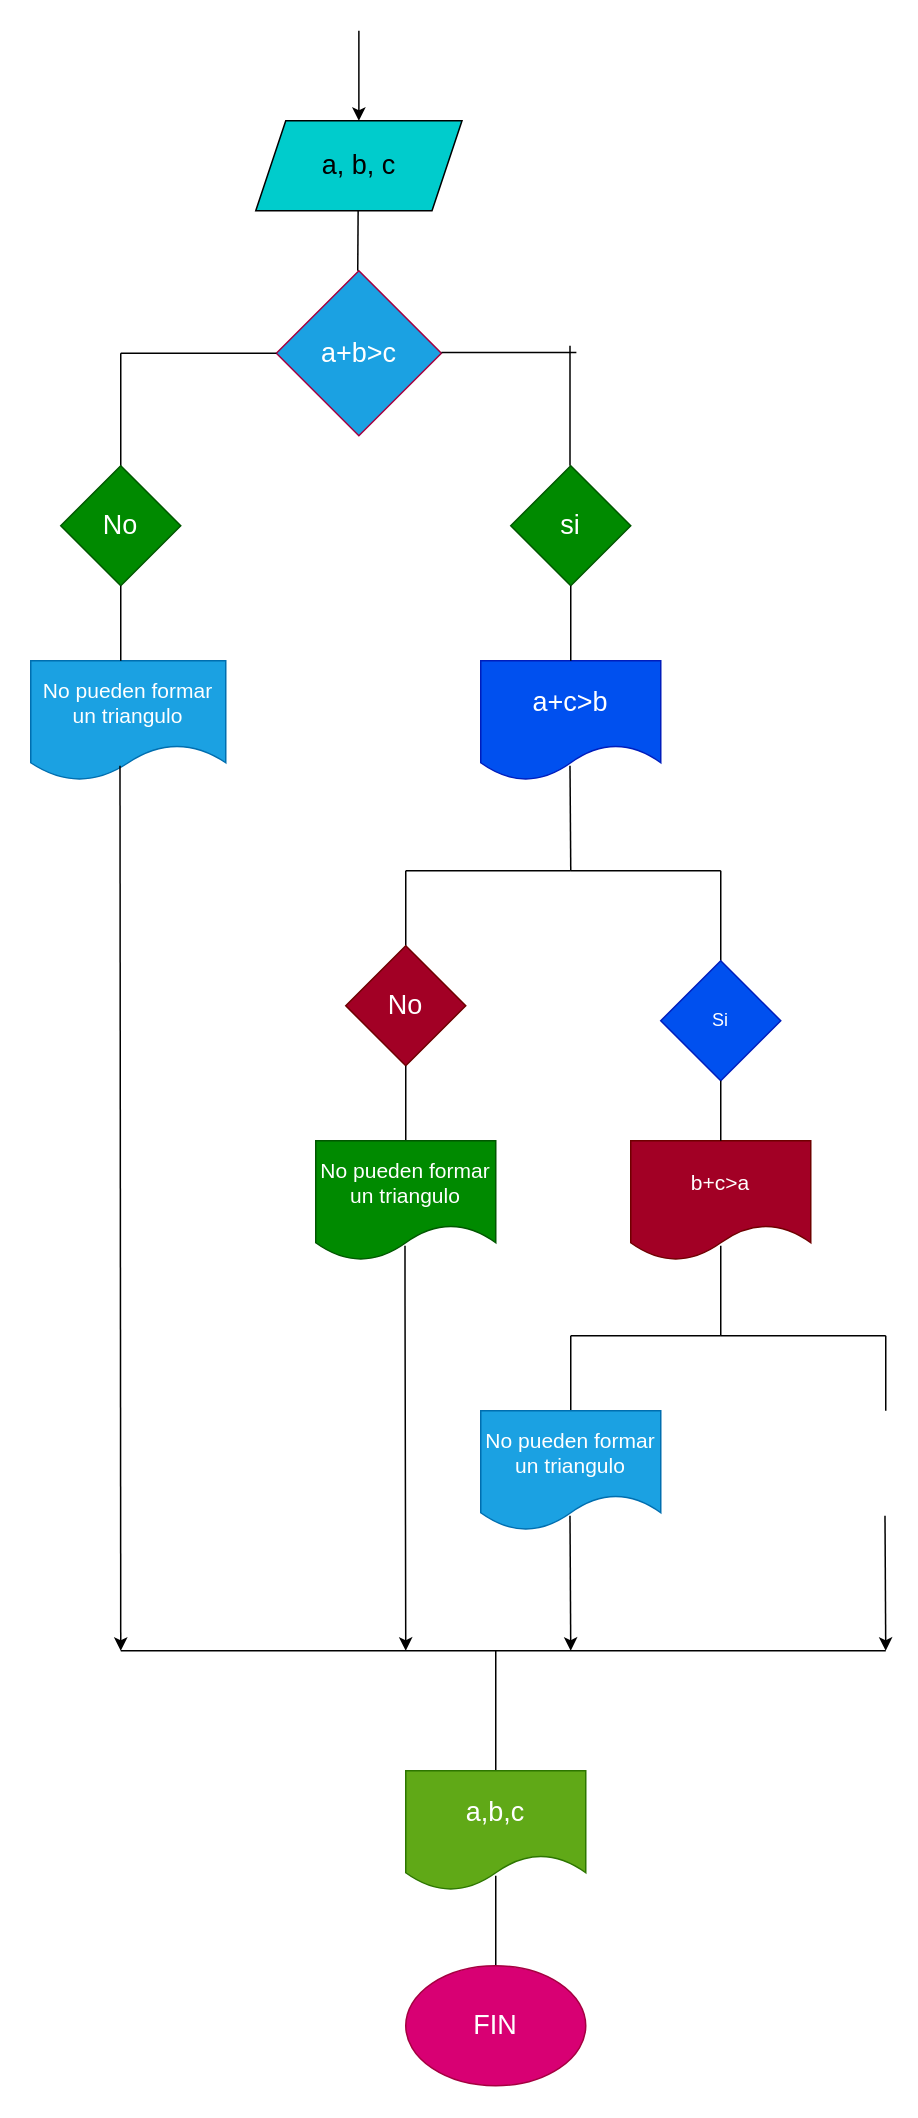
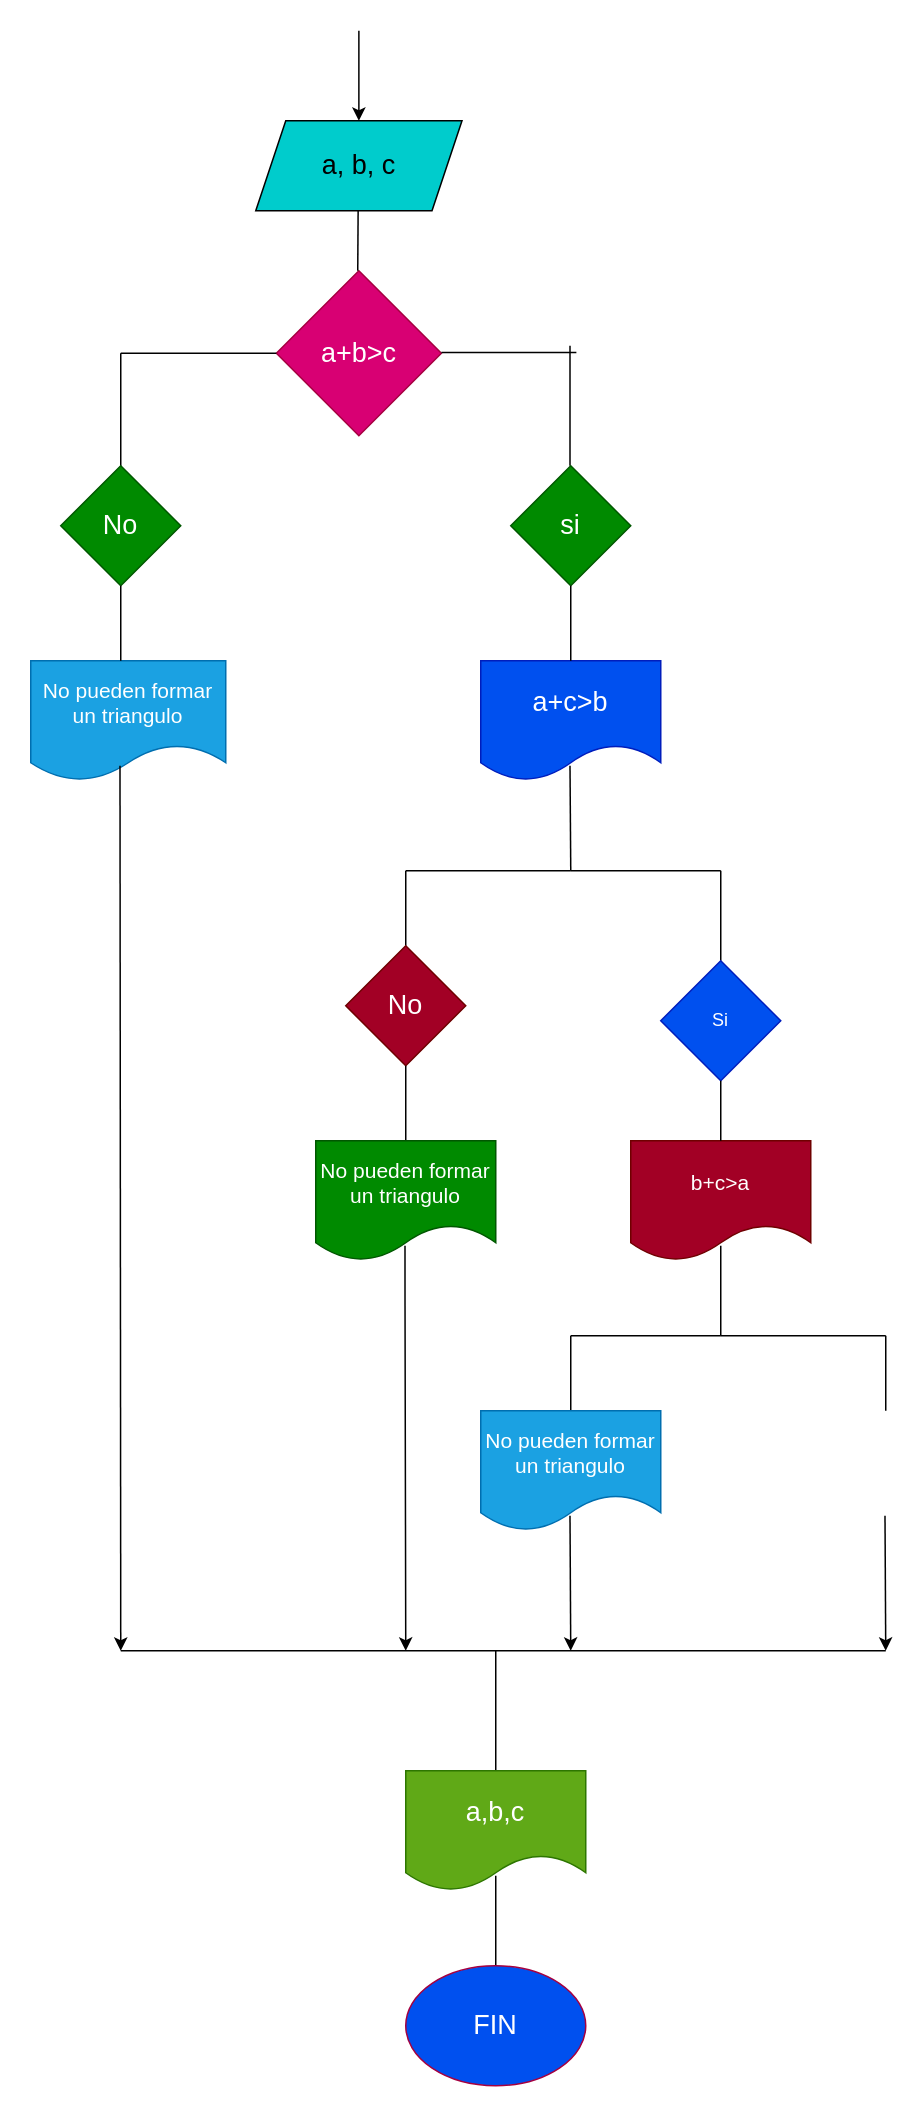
(359, 353) -> (359, 353)
(496, 2026) -> (496, 2026)
